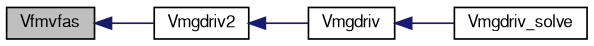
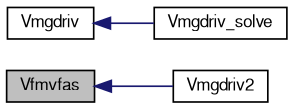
(287, 23) -> none
